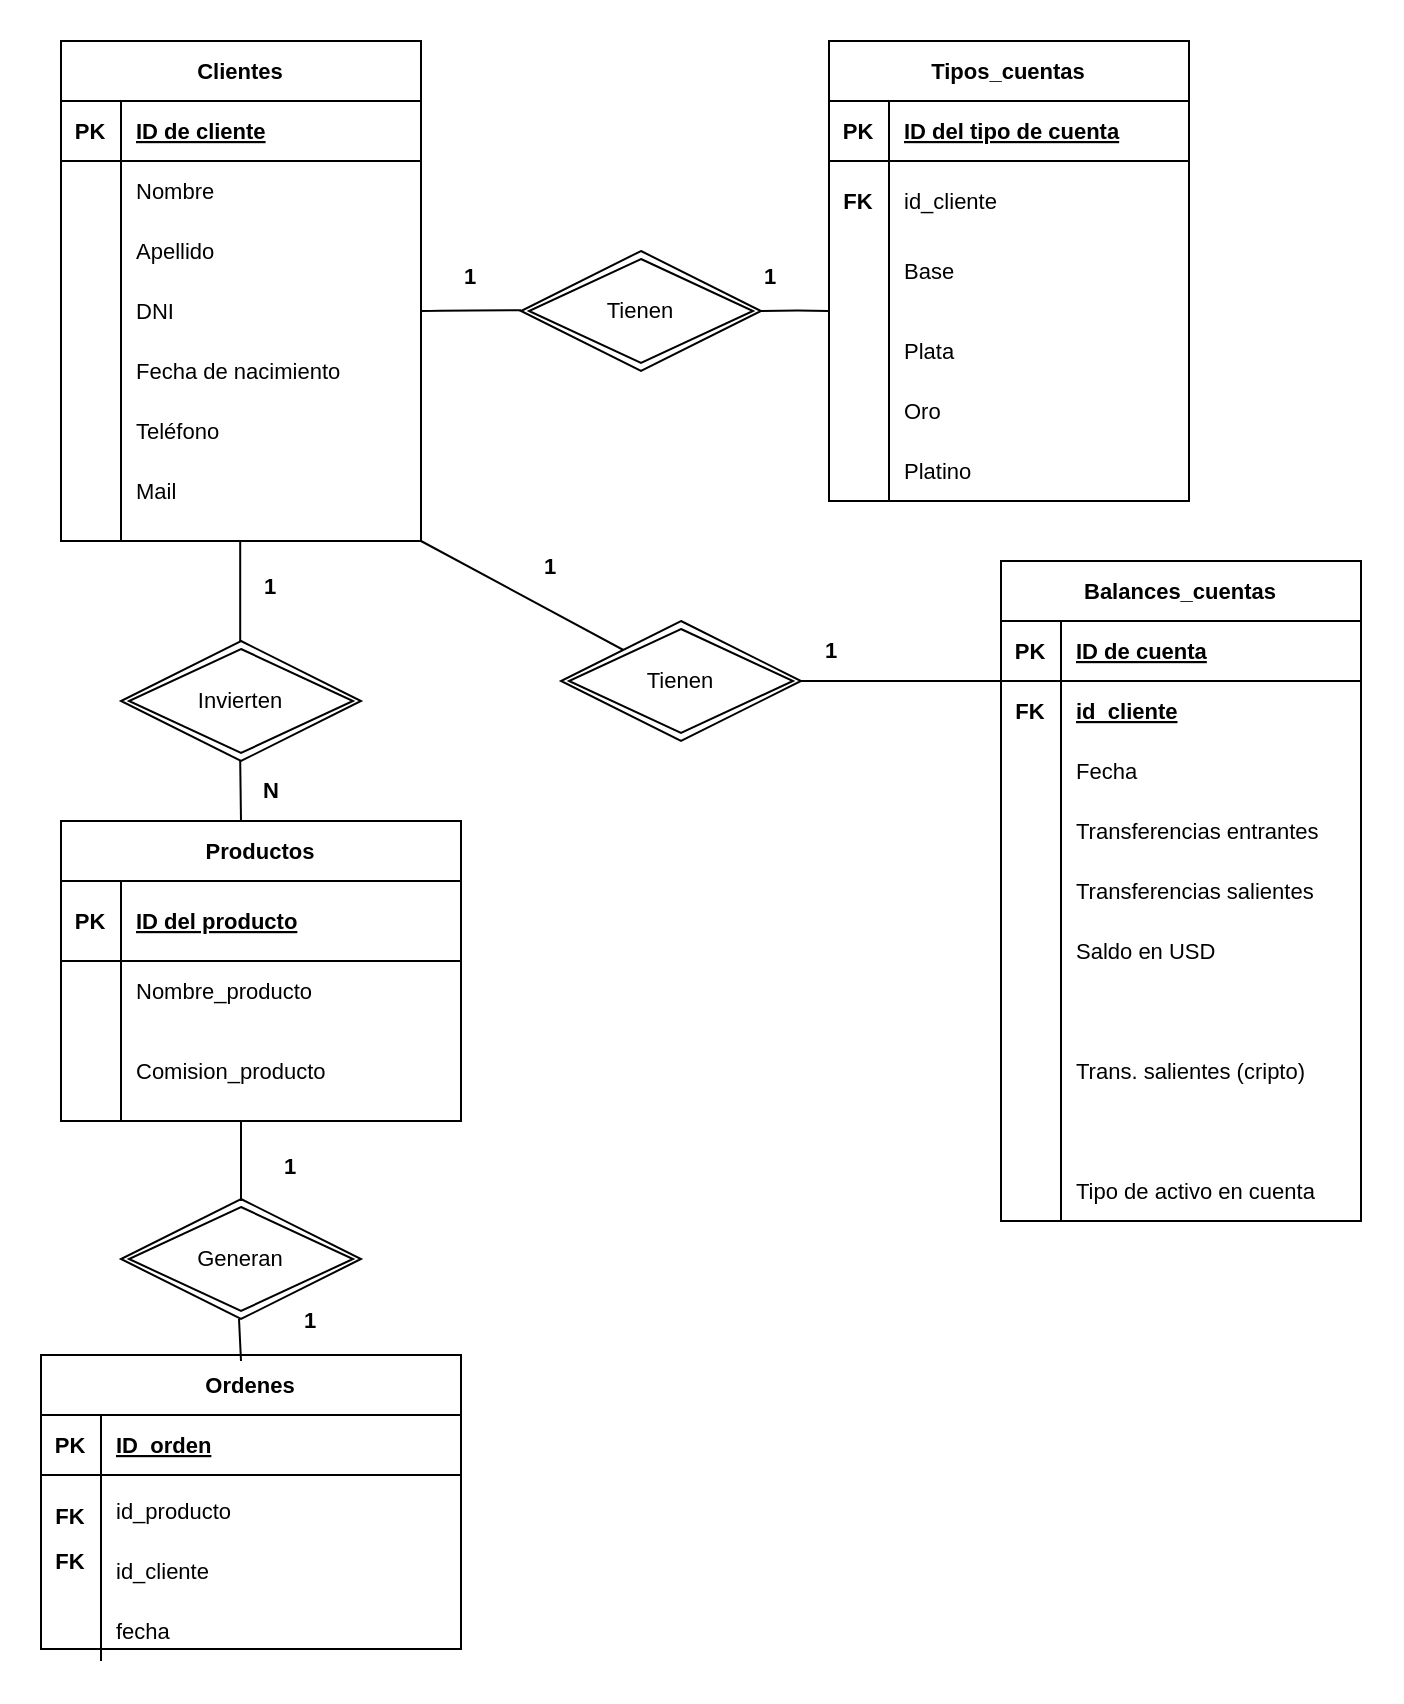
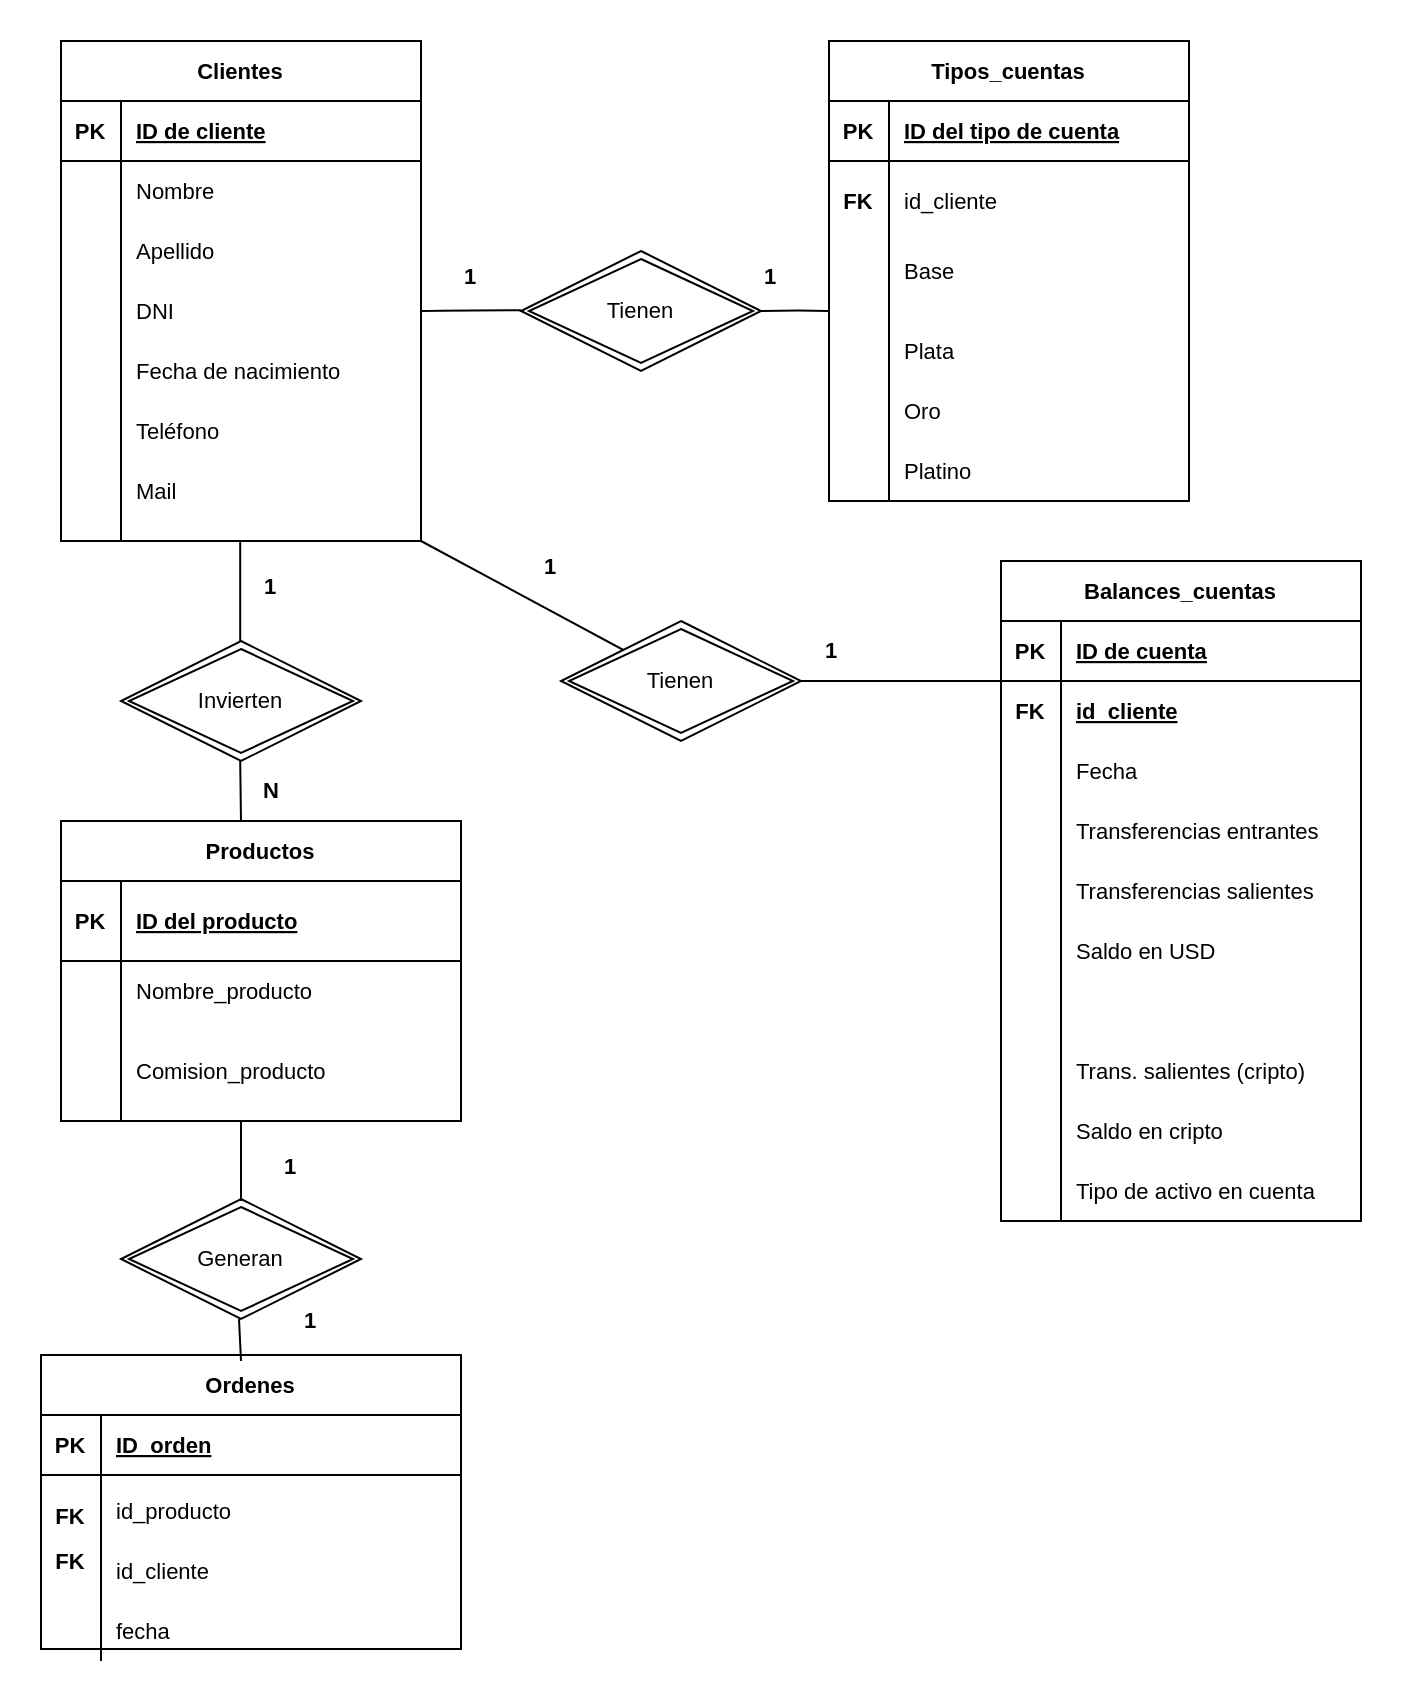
none -> (1211, 1131)
